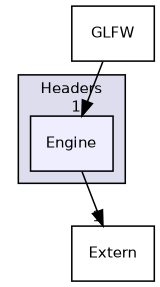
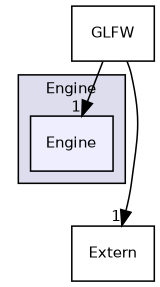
(72, 89) -> (72, 89)
(90, 193) -> (137, 136)
